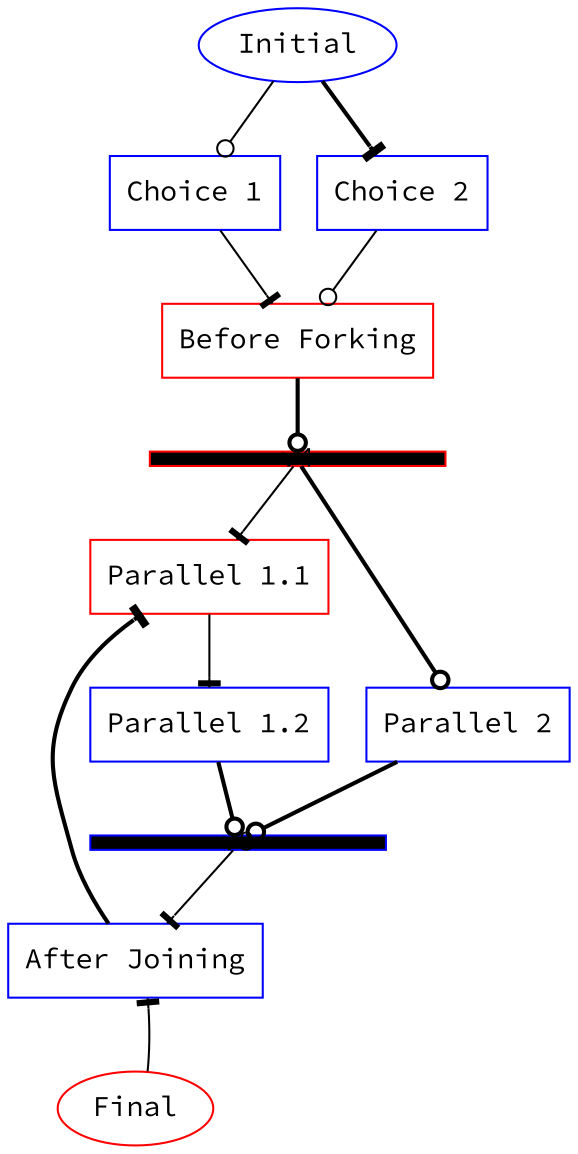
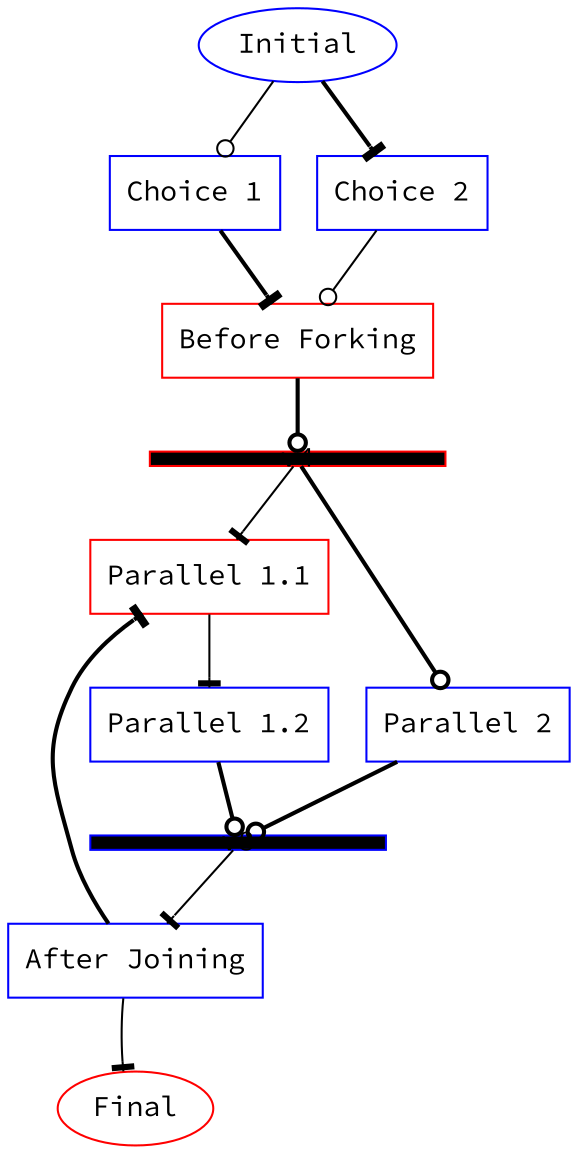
(243, 263) -> (243, 263)
(149, 1040) -> (122, 1030)
